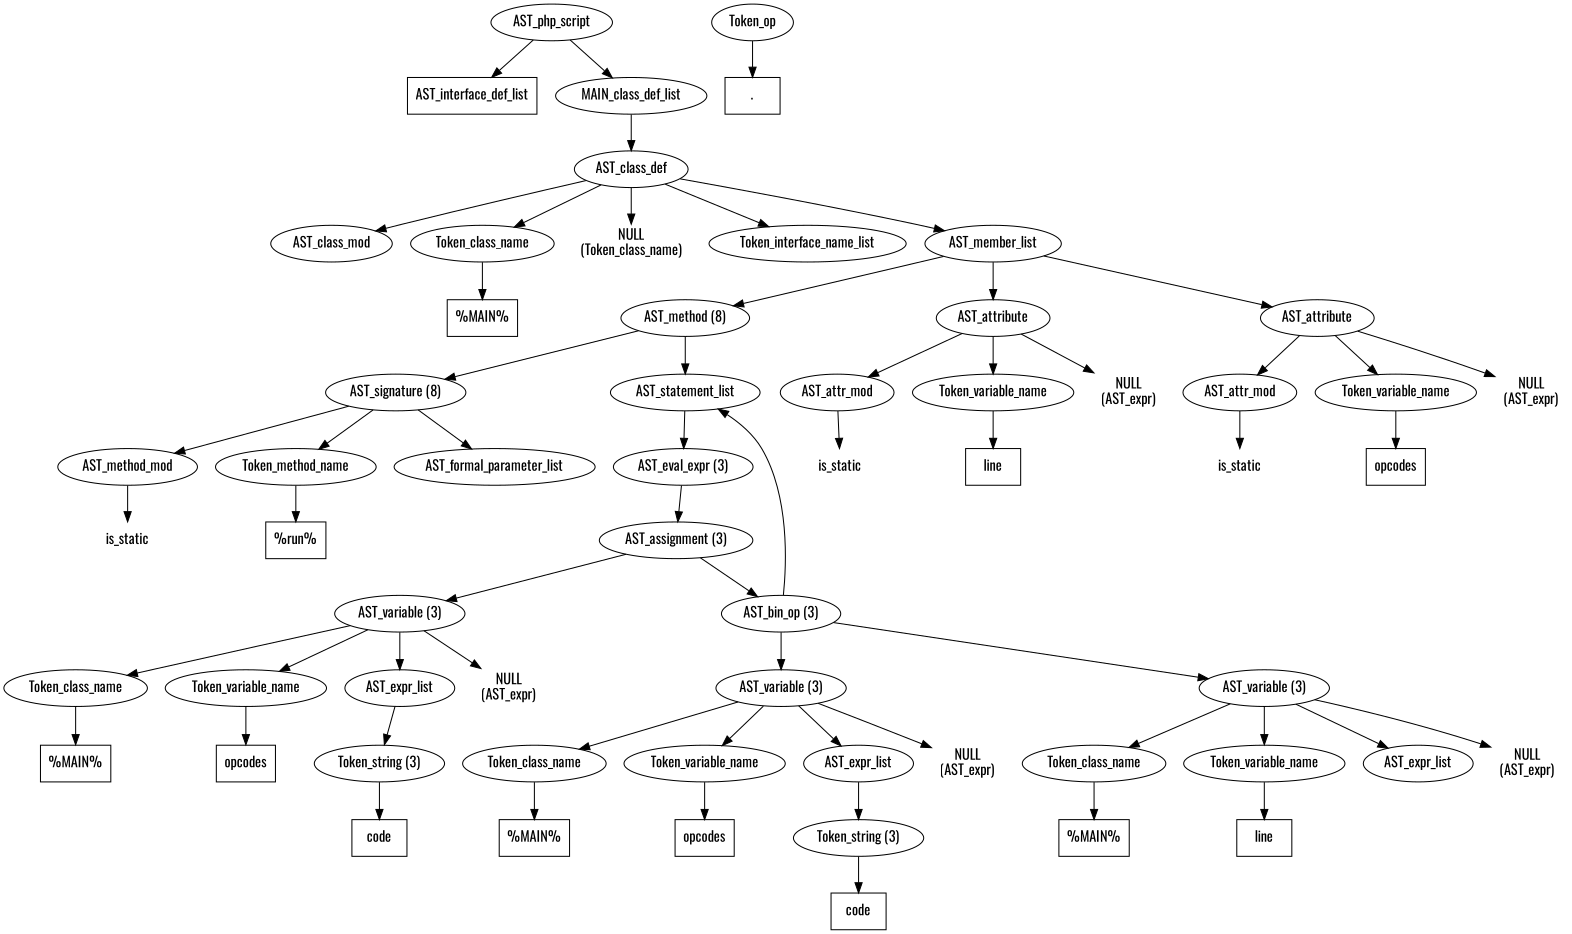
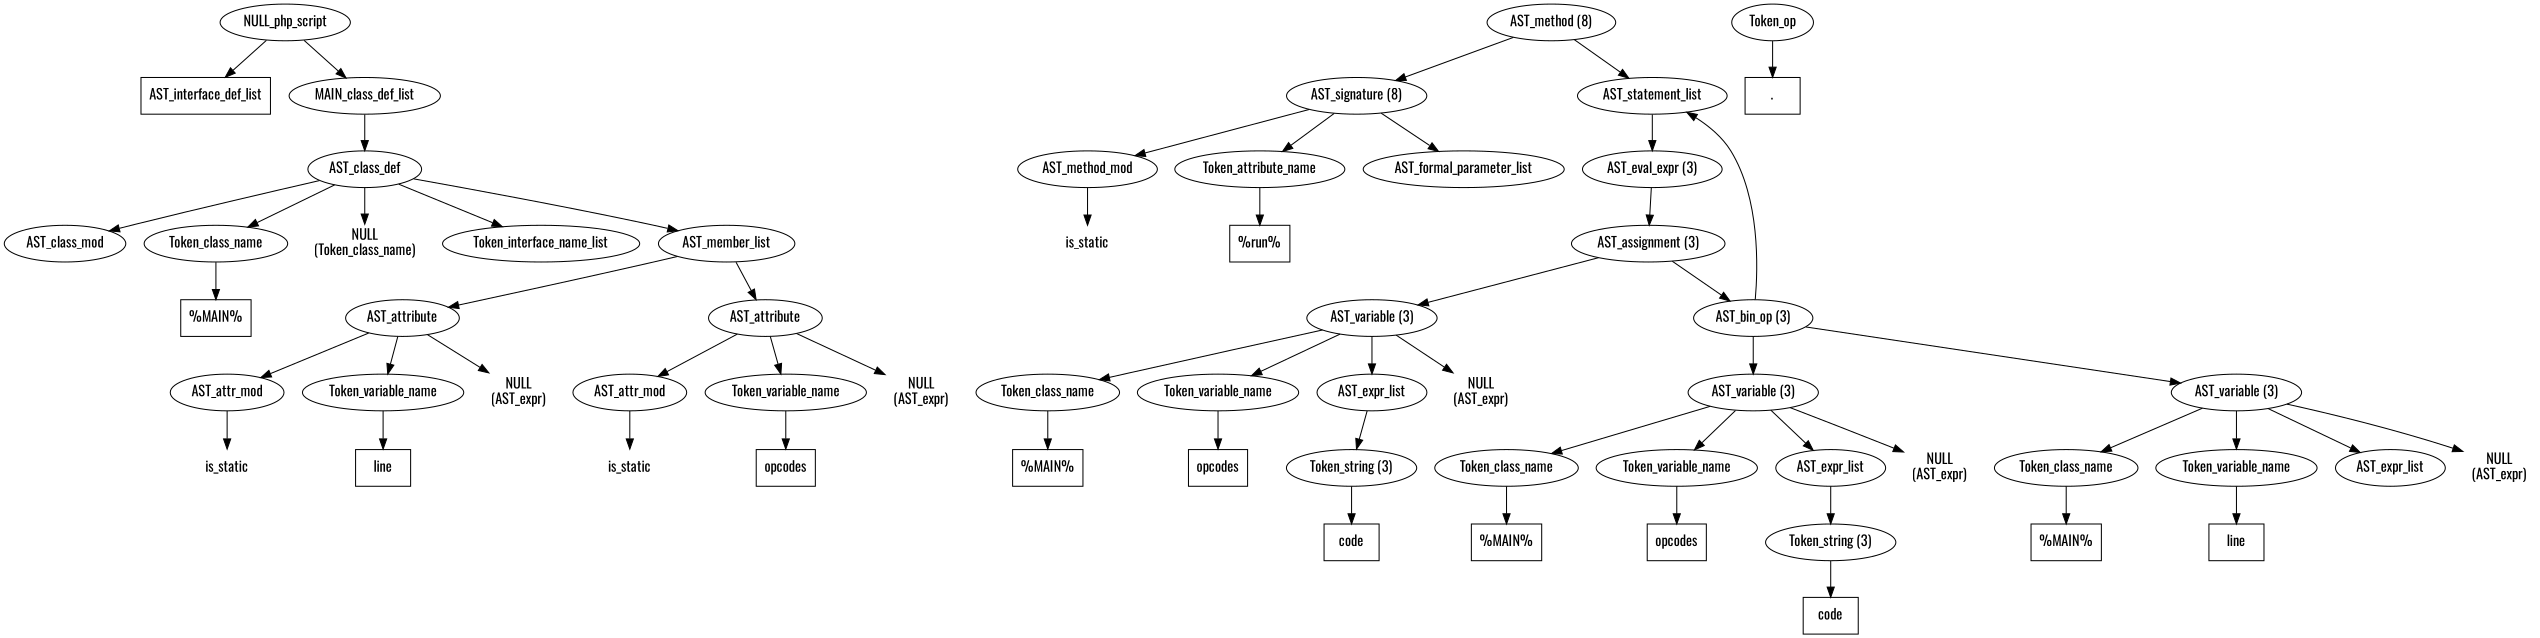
(552, 22) -> (285, 22)
(844, 280) -> none
(296, 467) -> (1260, 169)
